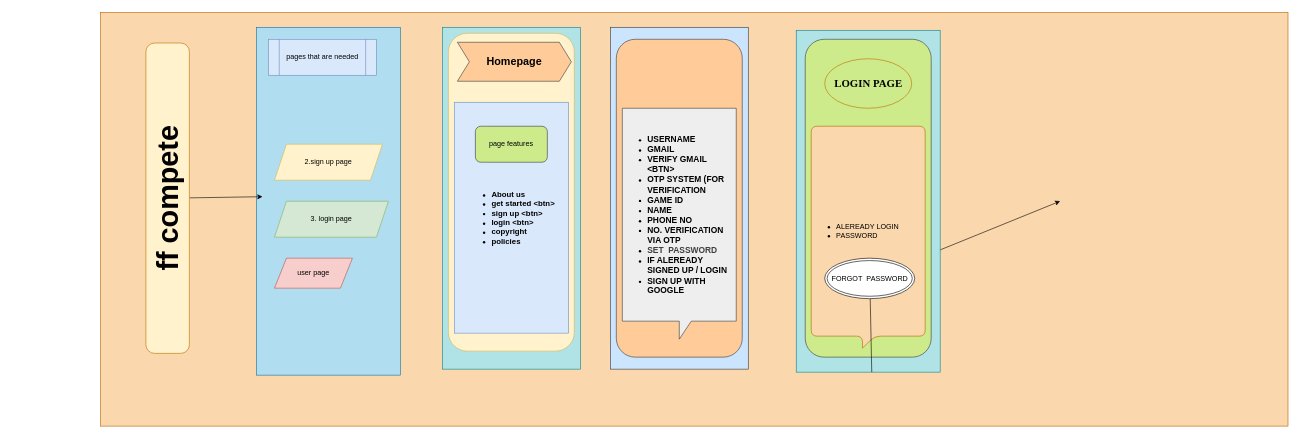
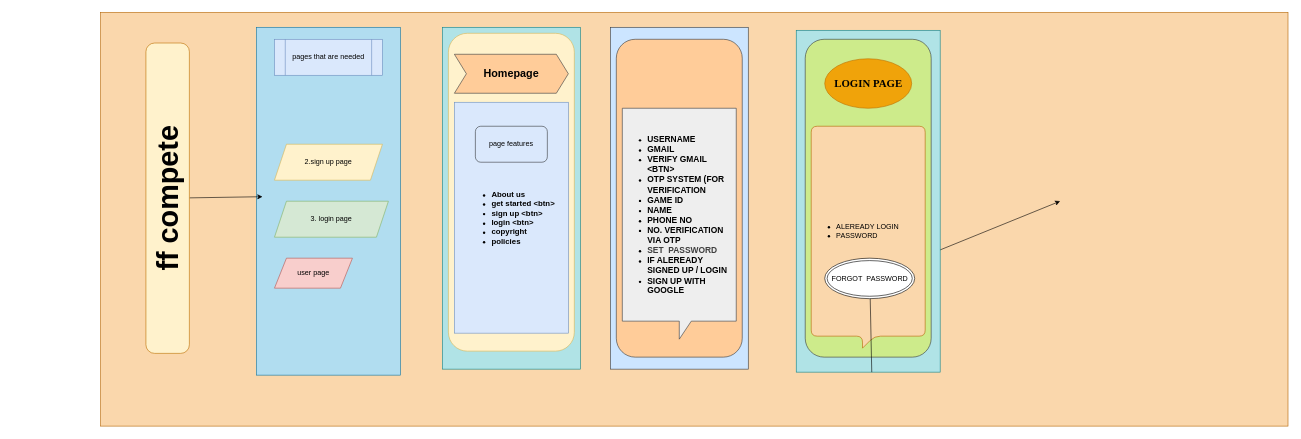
(323, 57) -> (329, 57)
(515, 62) -> (512, 74)
(869, 84) -> (869, 84)
(512, 144) -> (512, 144)
